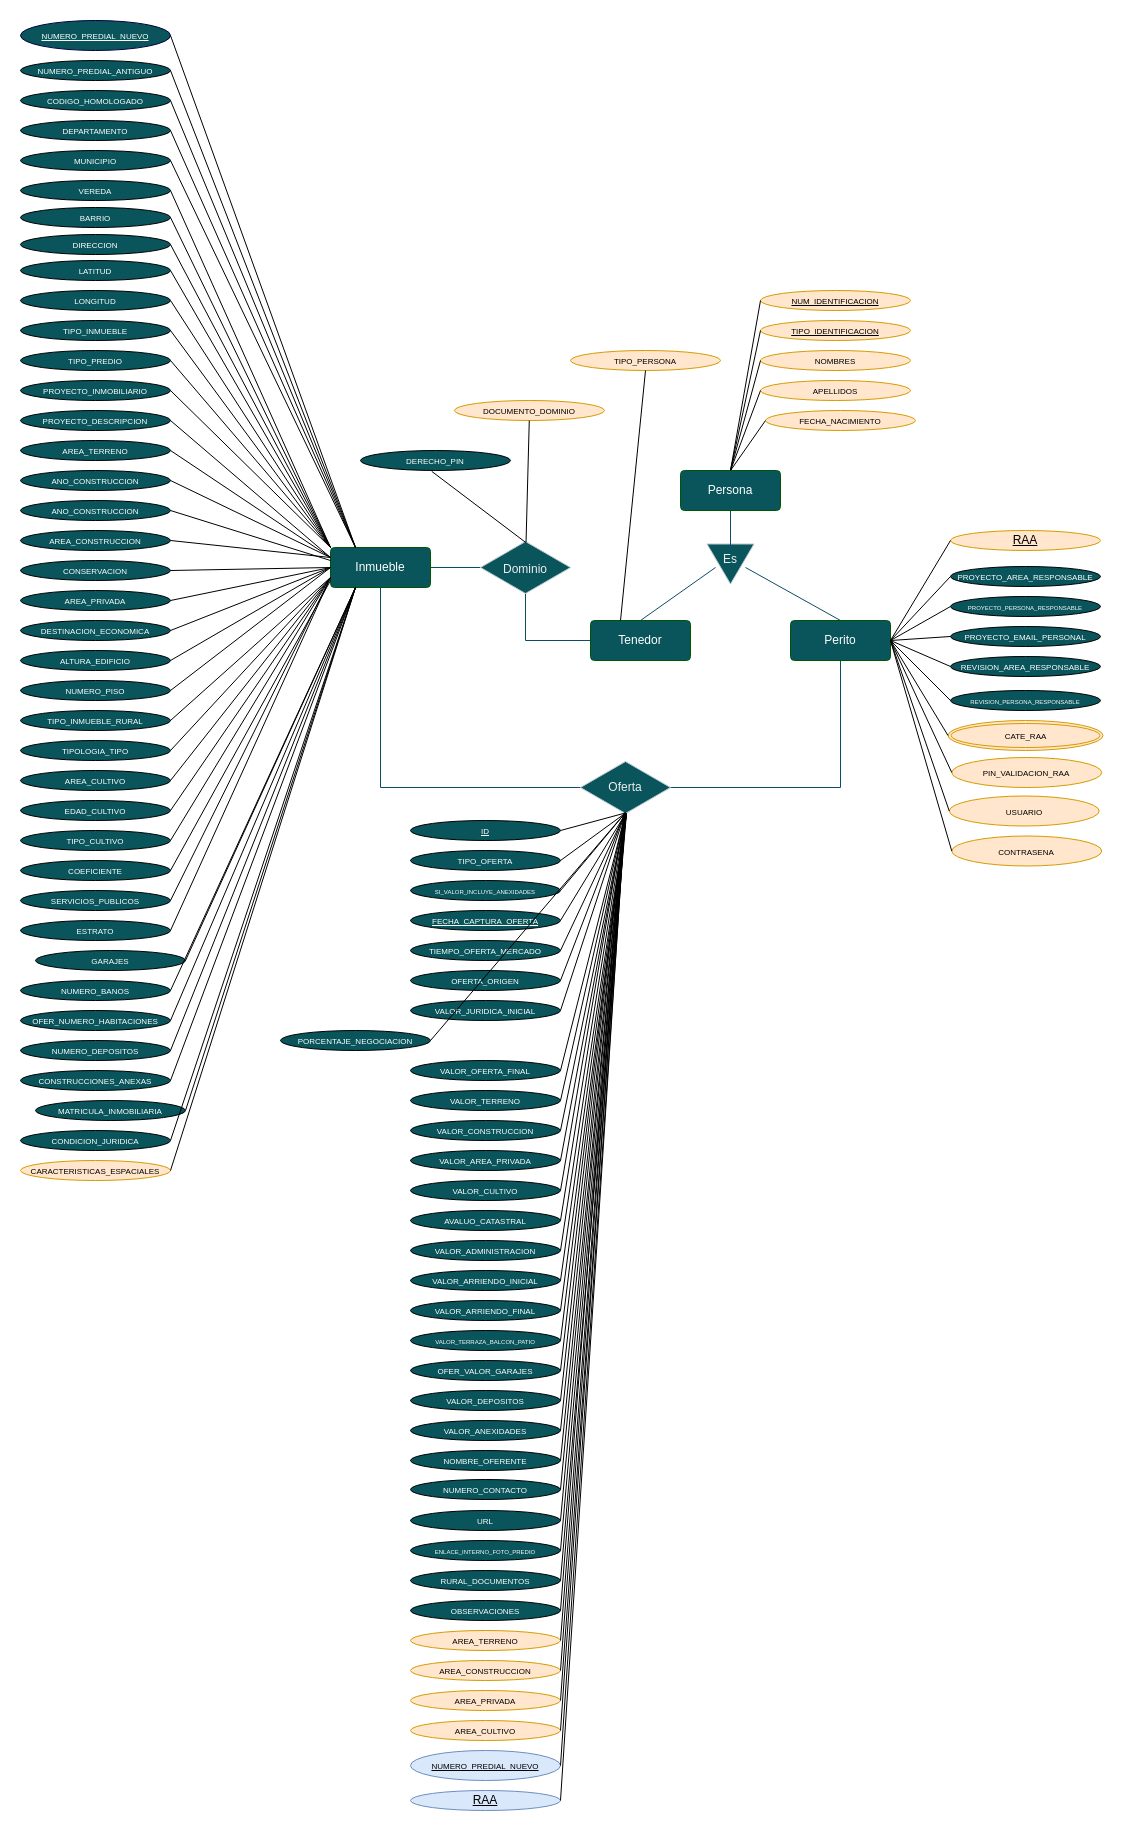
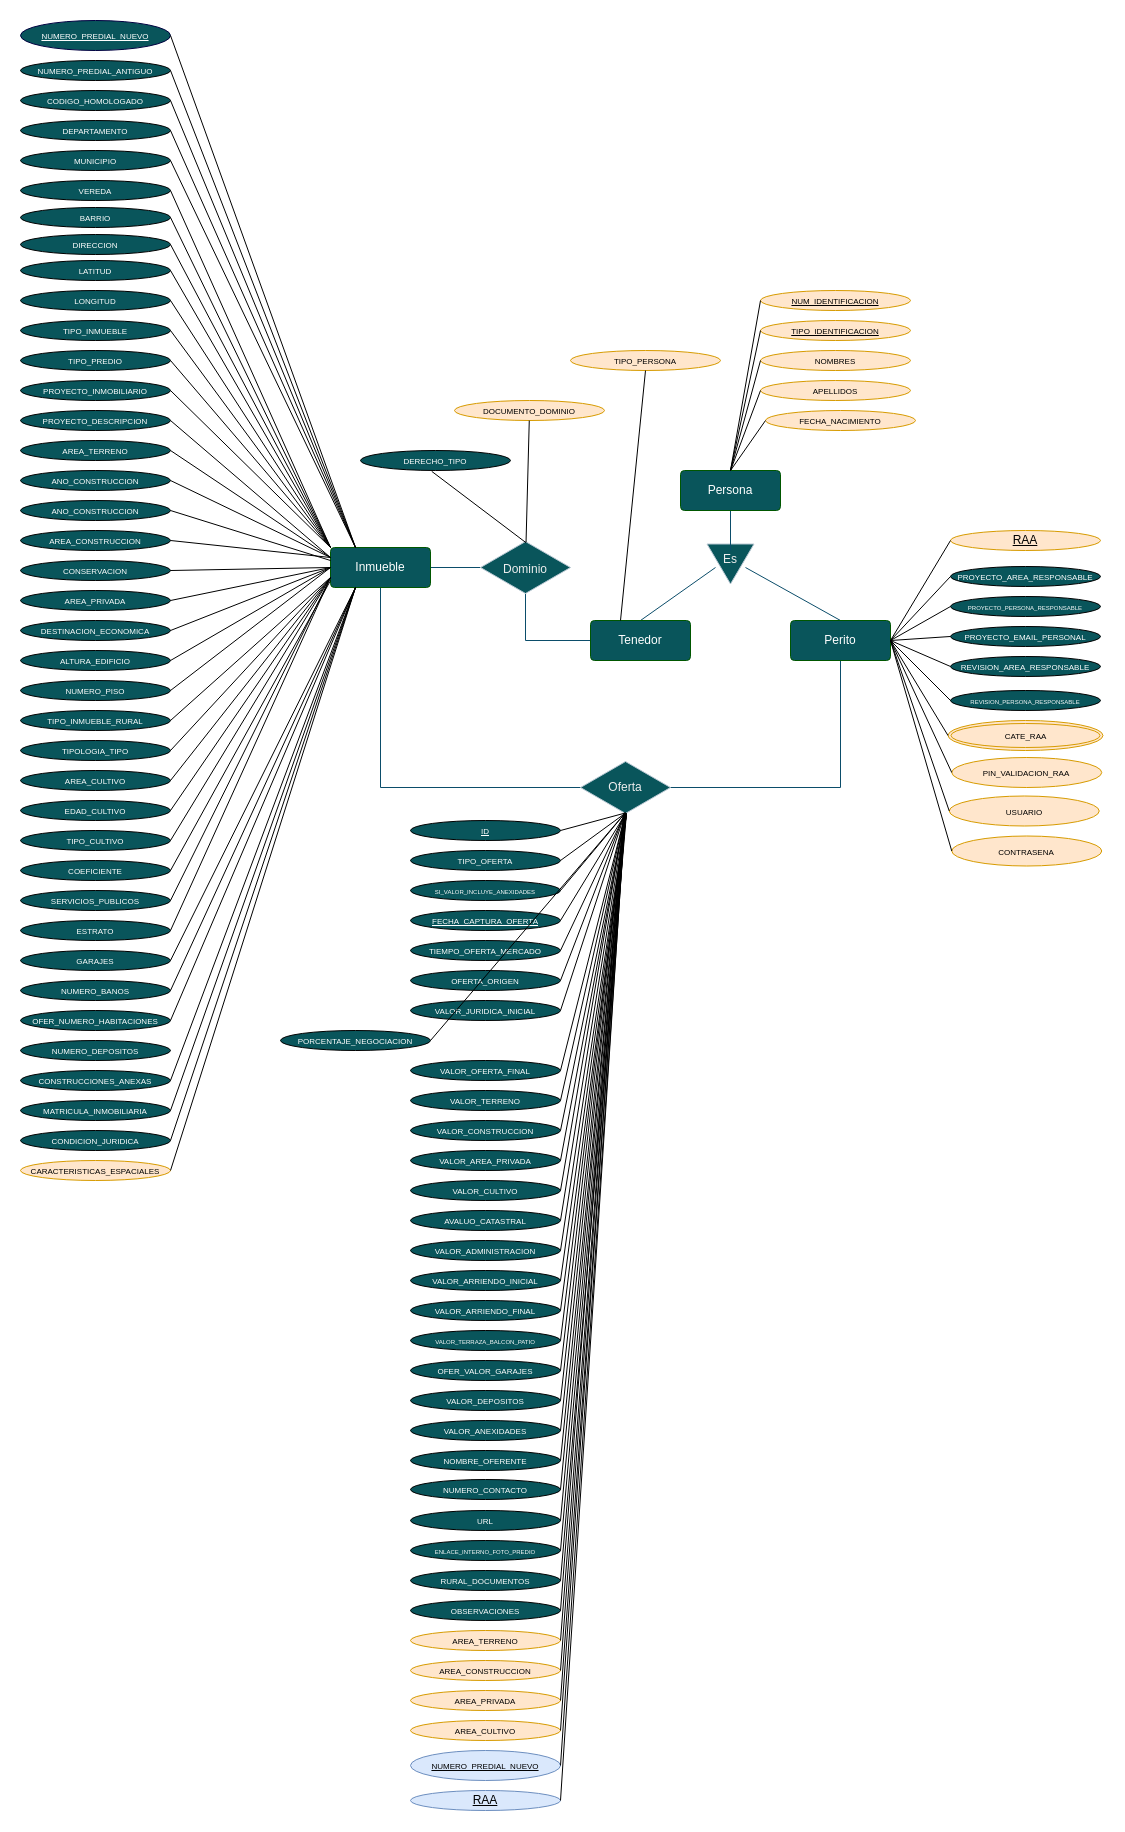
(436, 461) -> (436, 461)
(247, 860) -> none
(111, 961) -> (96, 961)
(111, 1111) -> (96, 1111)
